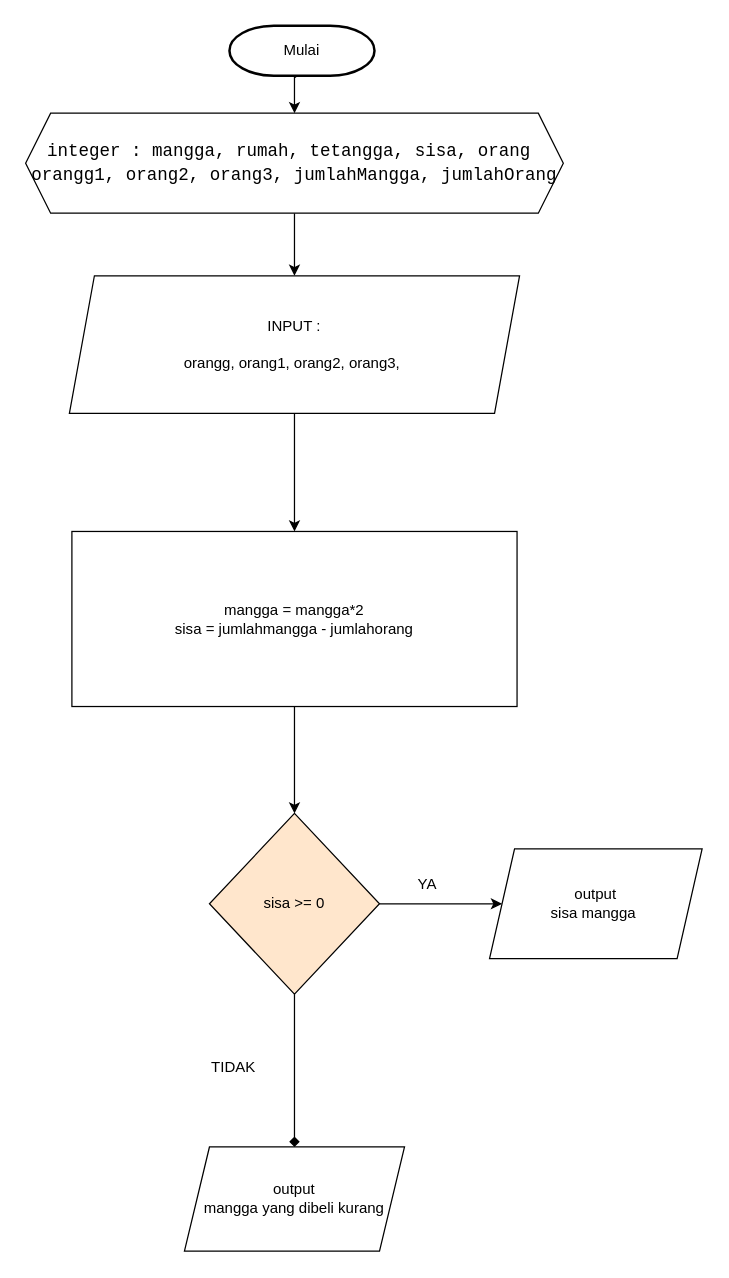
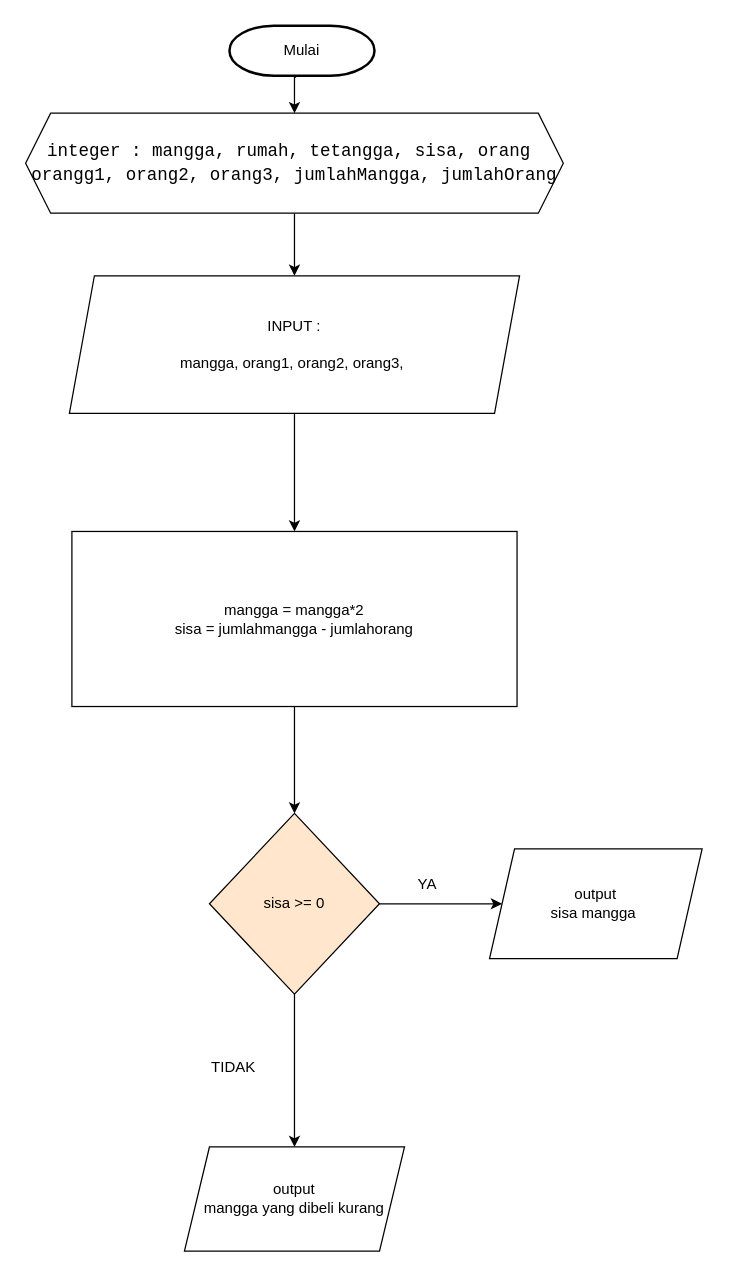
(294, 344) -> (294, 344)
(294, 1136) -> (294, 1137)
